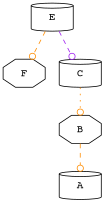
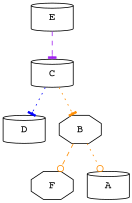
(40, 42) -> (68, 155)
(65, 42) -> (52, 43)
(80, 98) -> (65, 100)
none -> (24, 129)
(80, 154) -> (93, 155)
